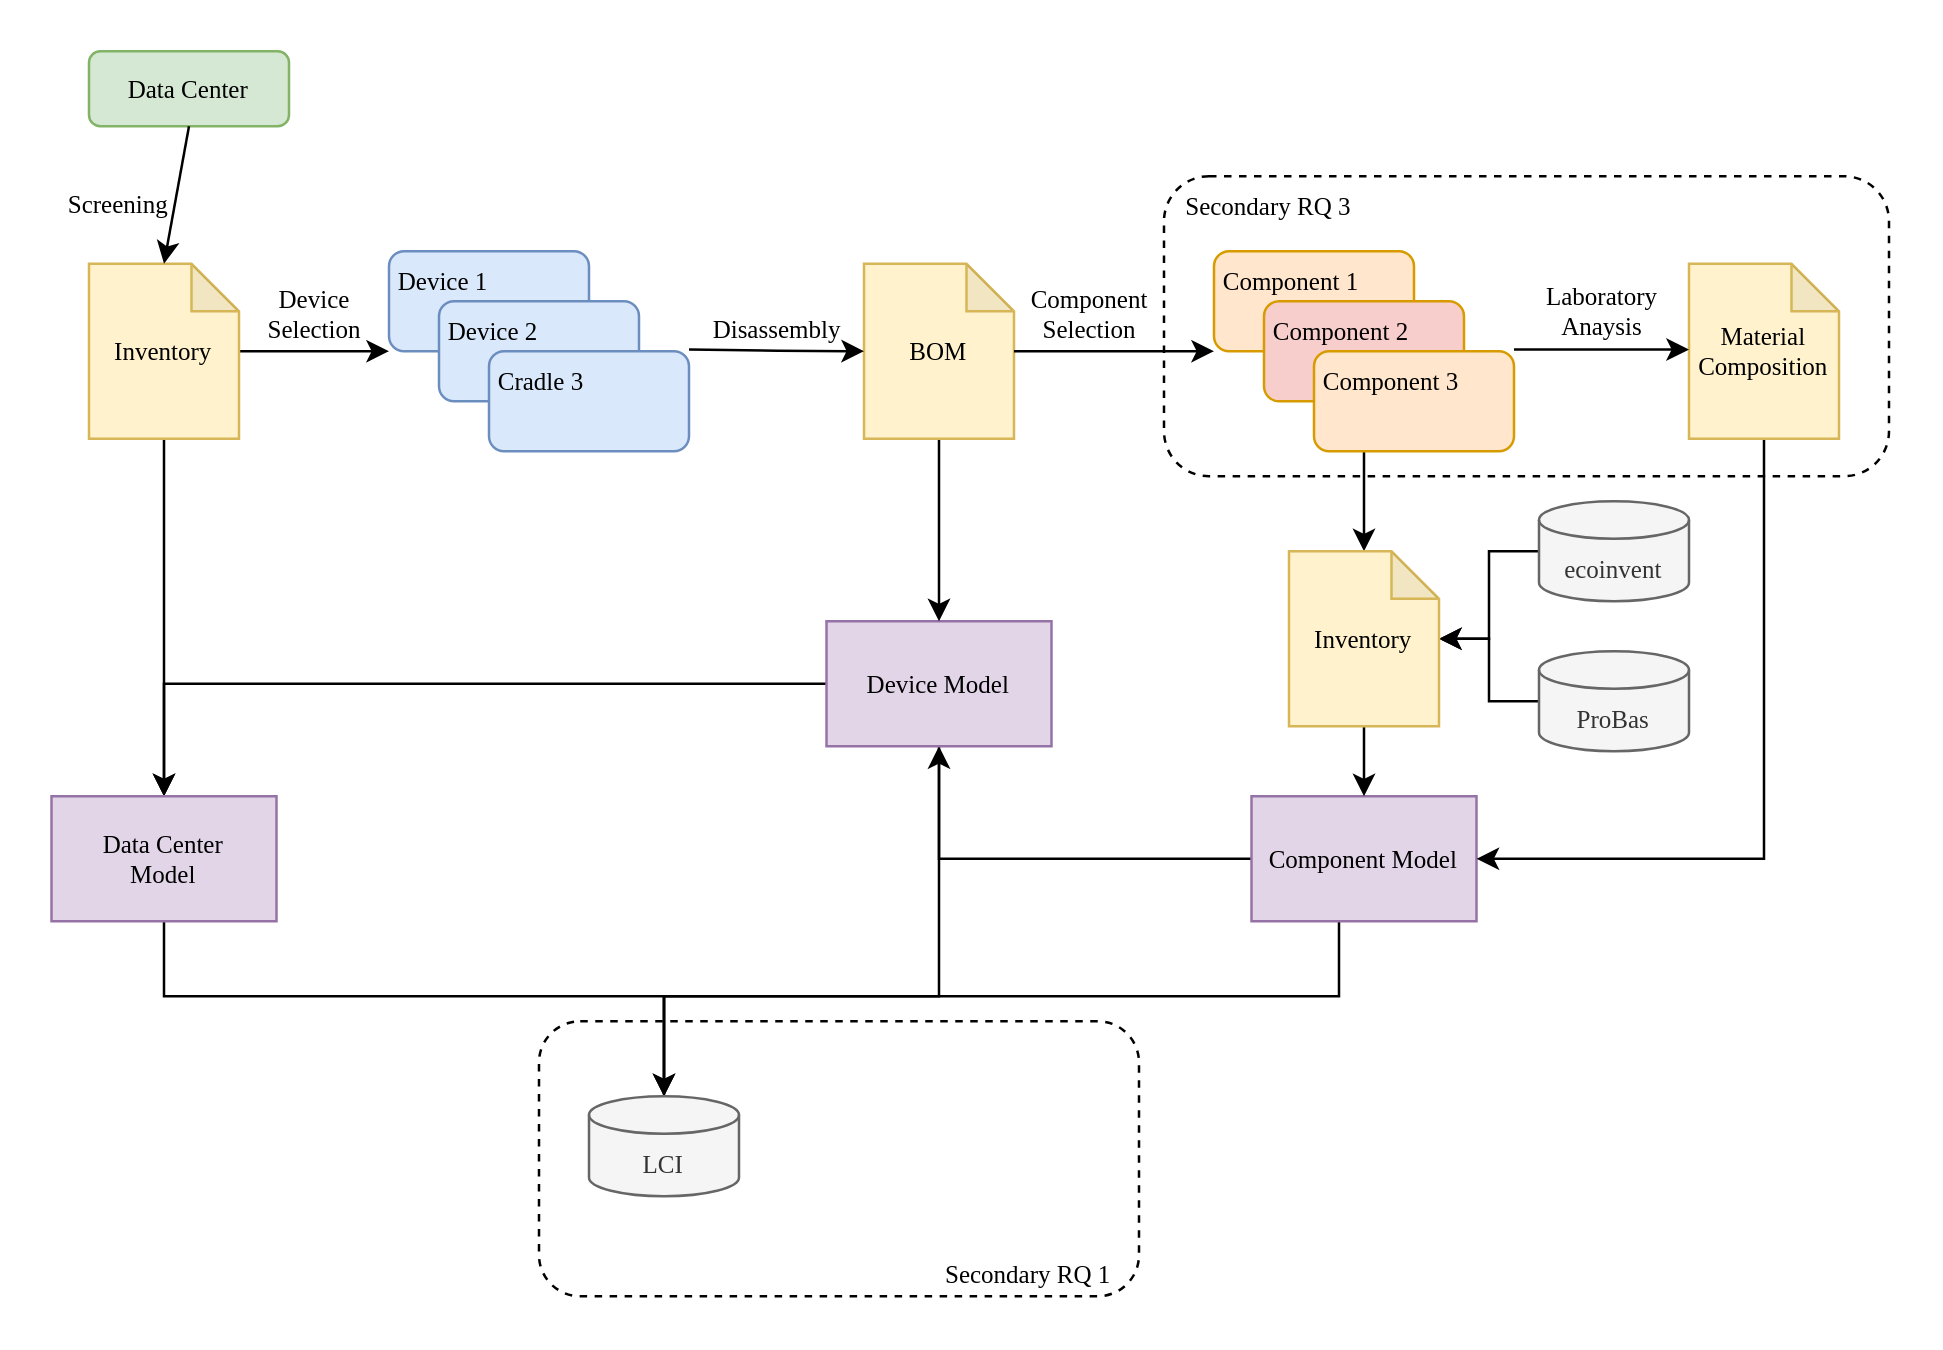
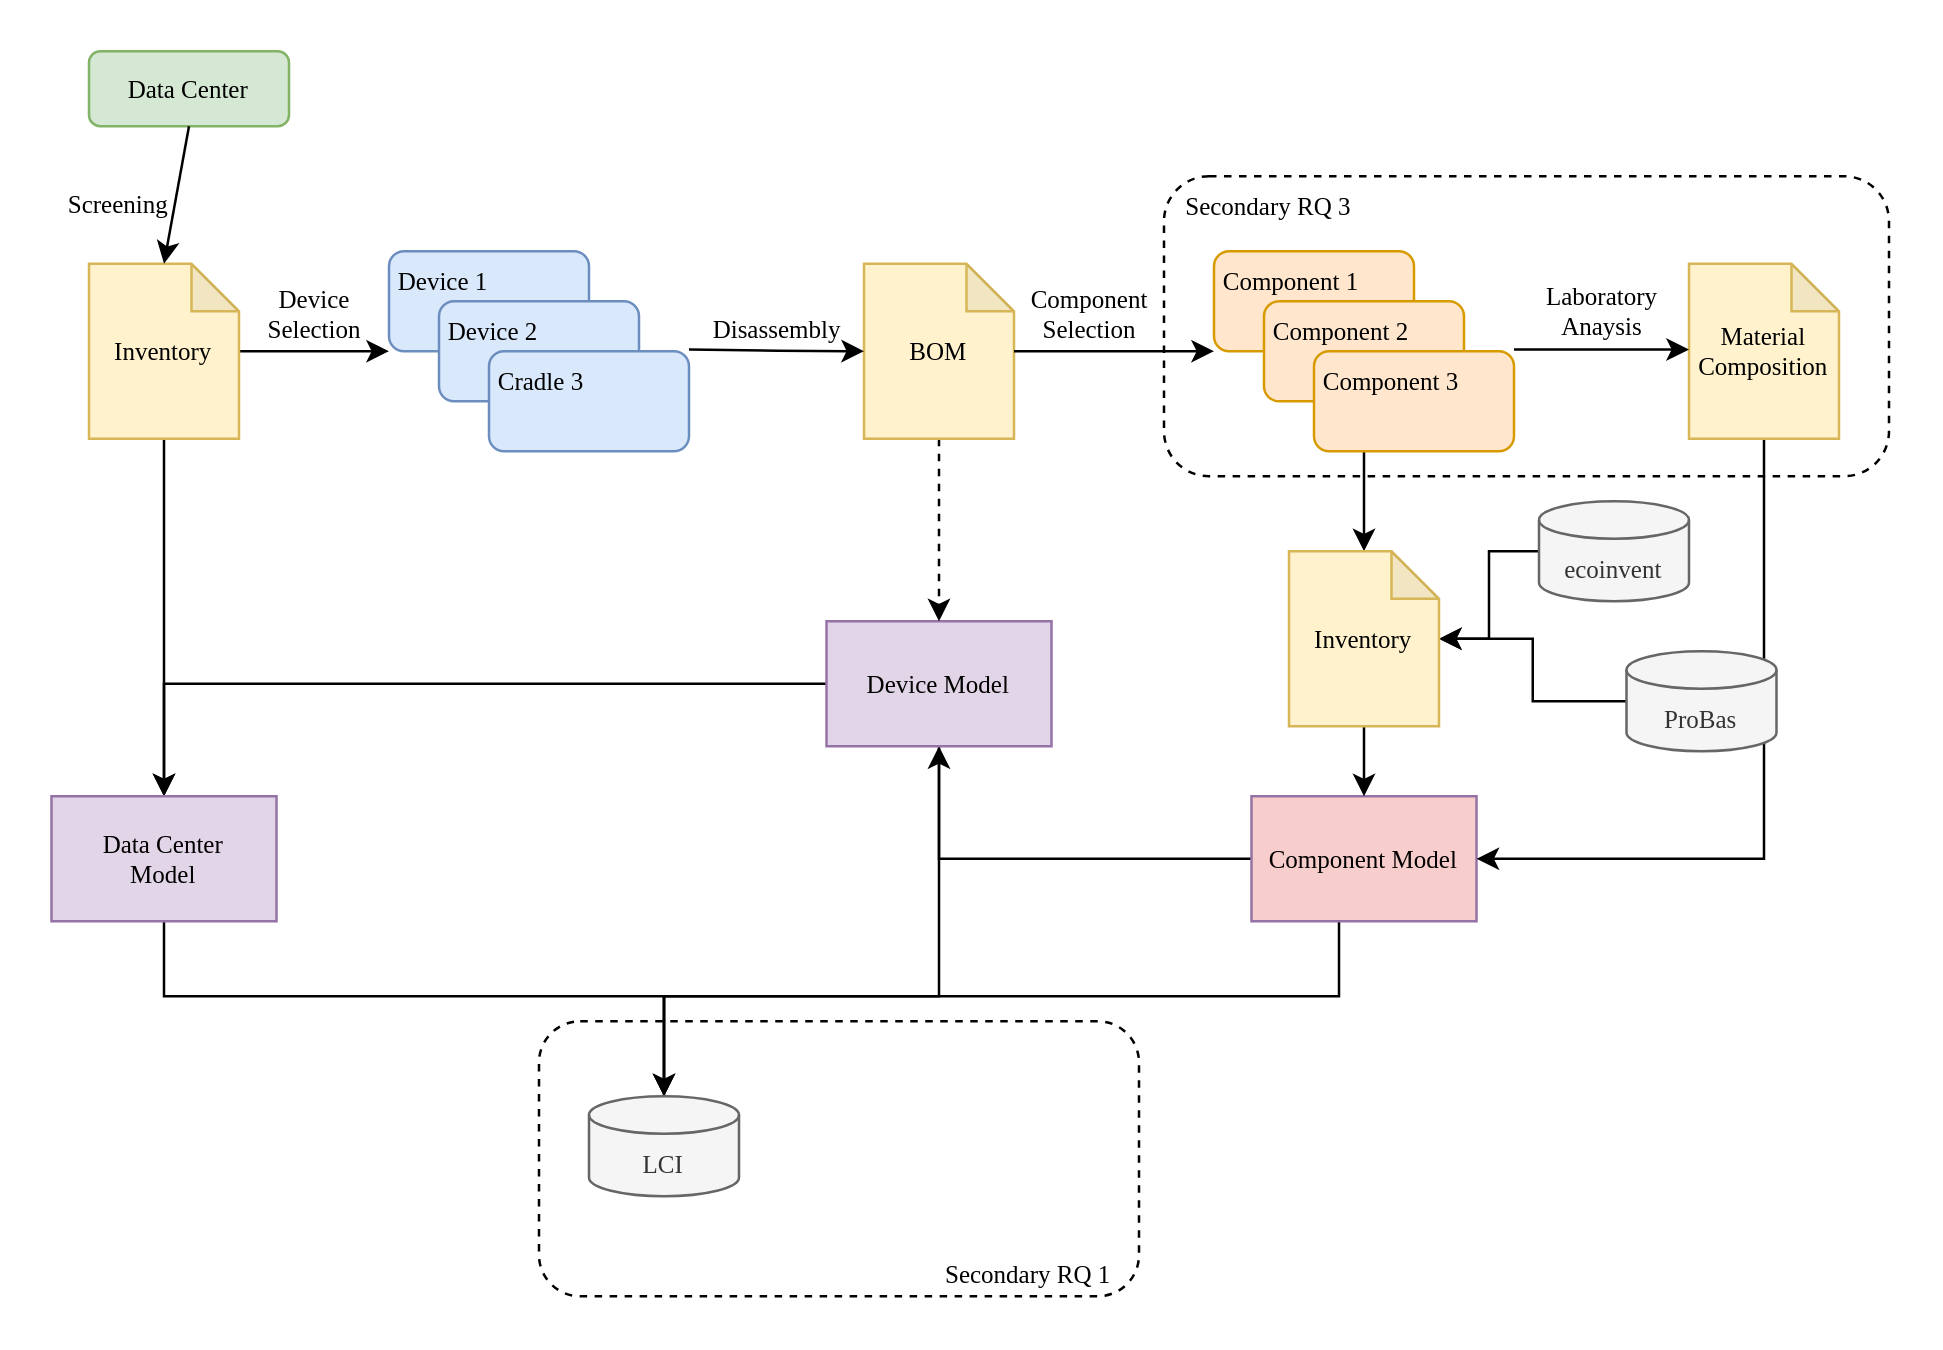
(1348, 334) -> (1348, 334)
(939, 524) -> (939, 524)
(1614, 701) -> (1701, 701)
(1364, 859) -> (1364, 859)
